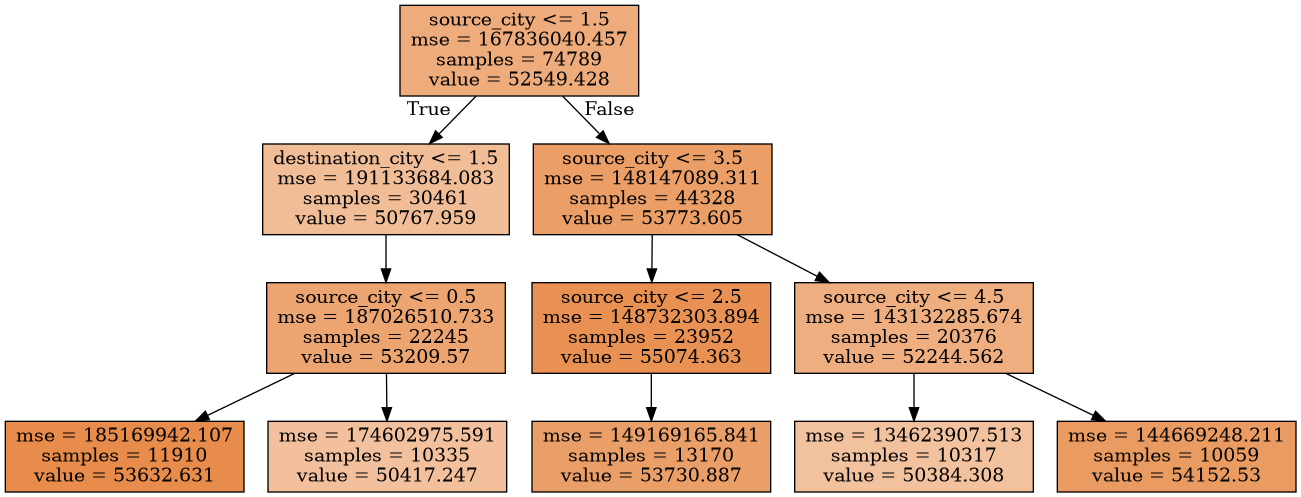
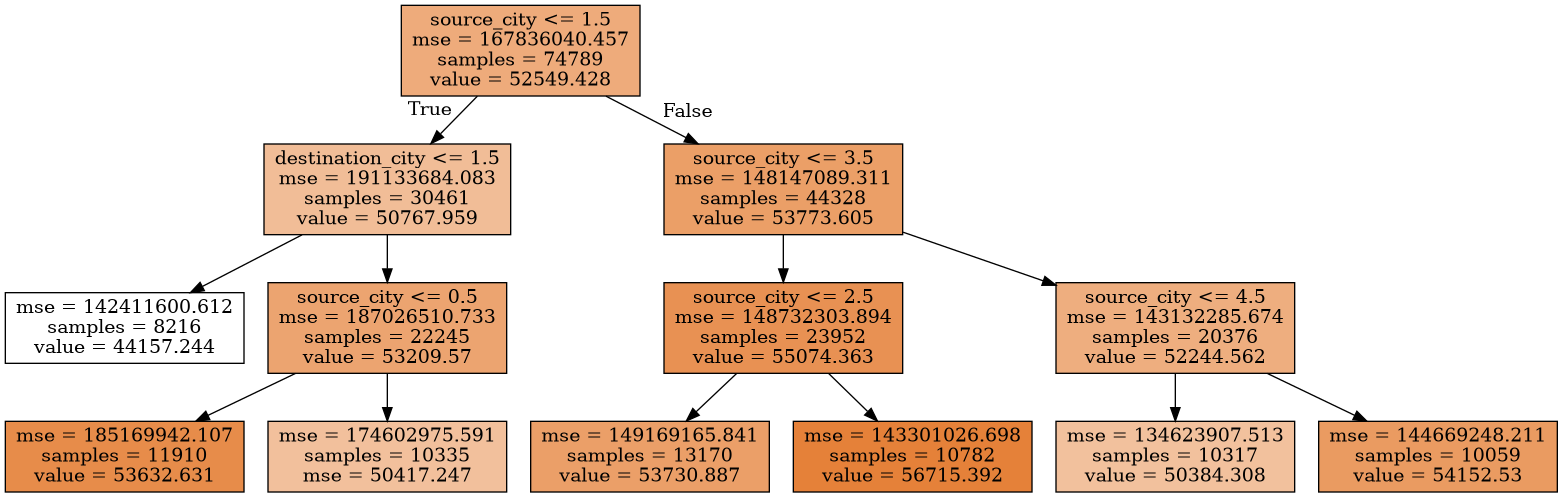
none -> (125, 328)
(387, 457) -> (387, 457)
none -> (913, 457)
